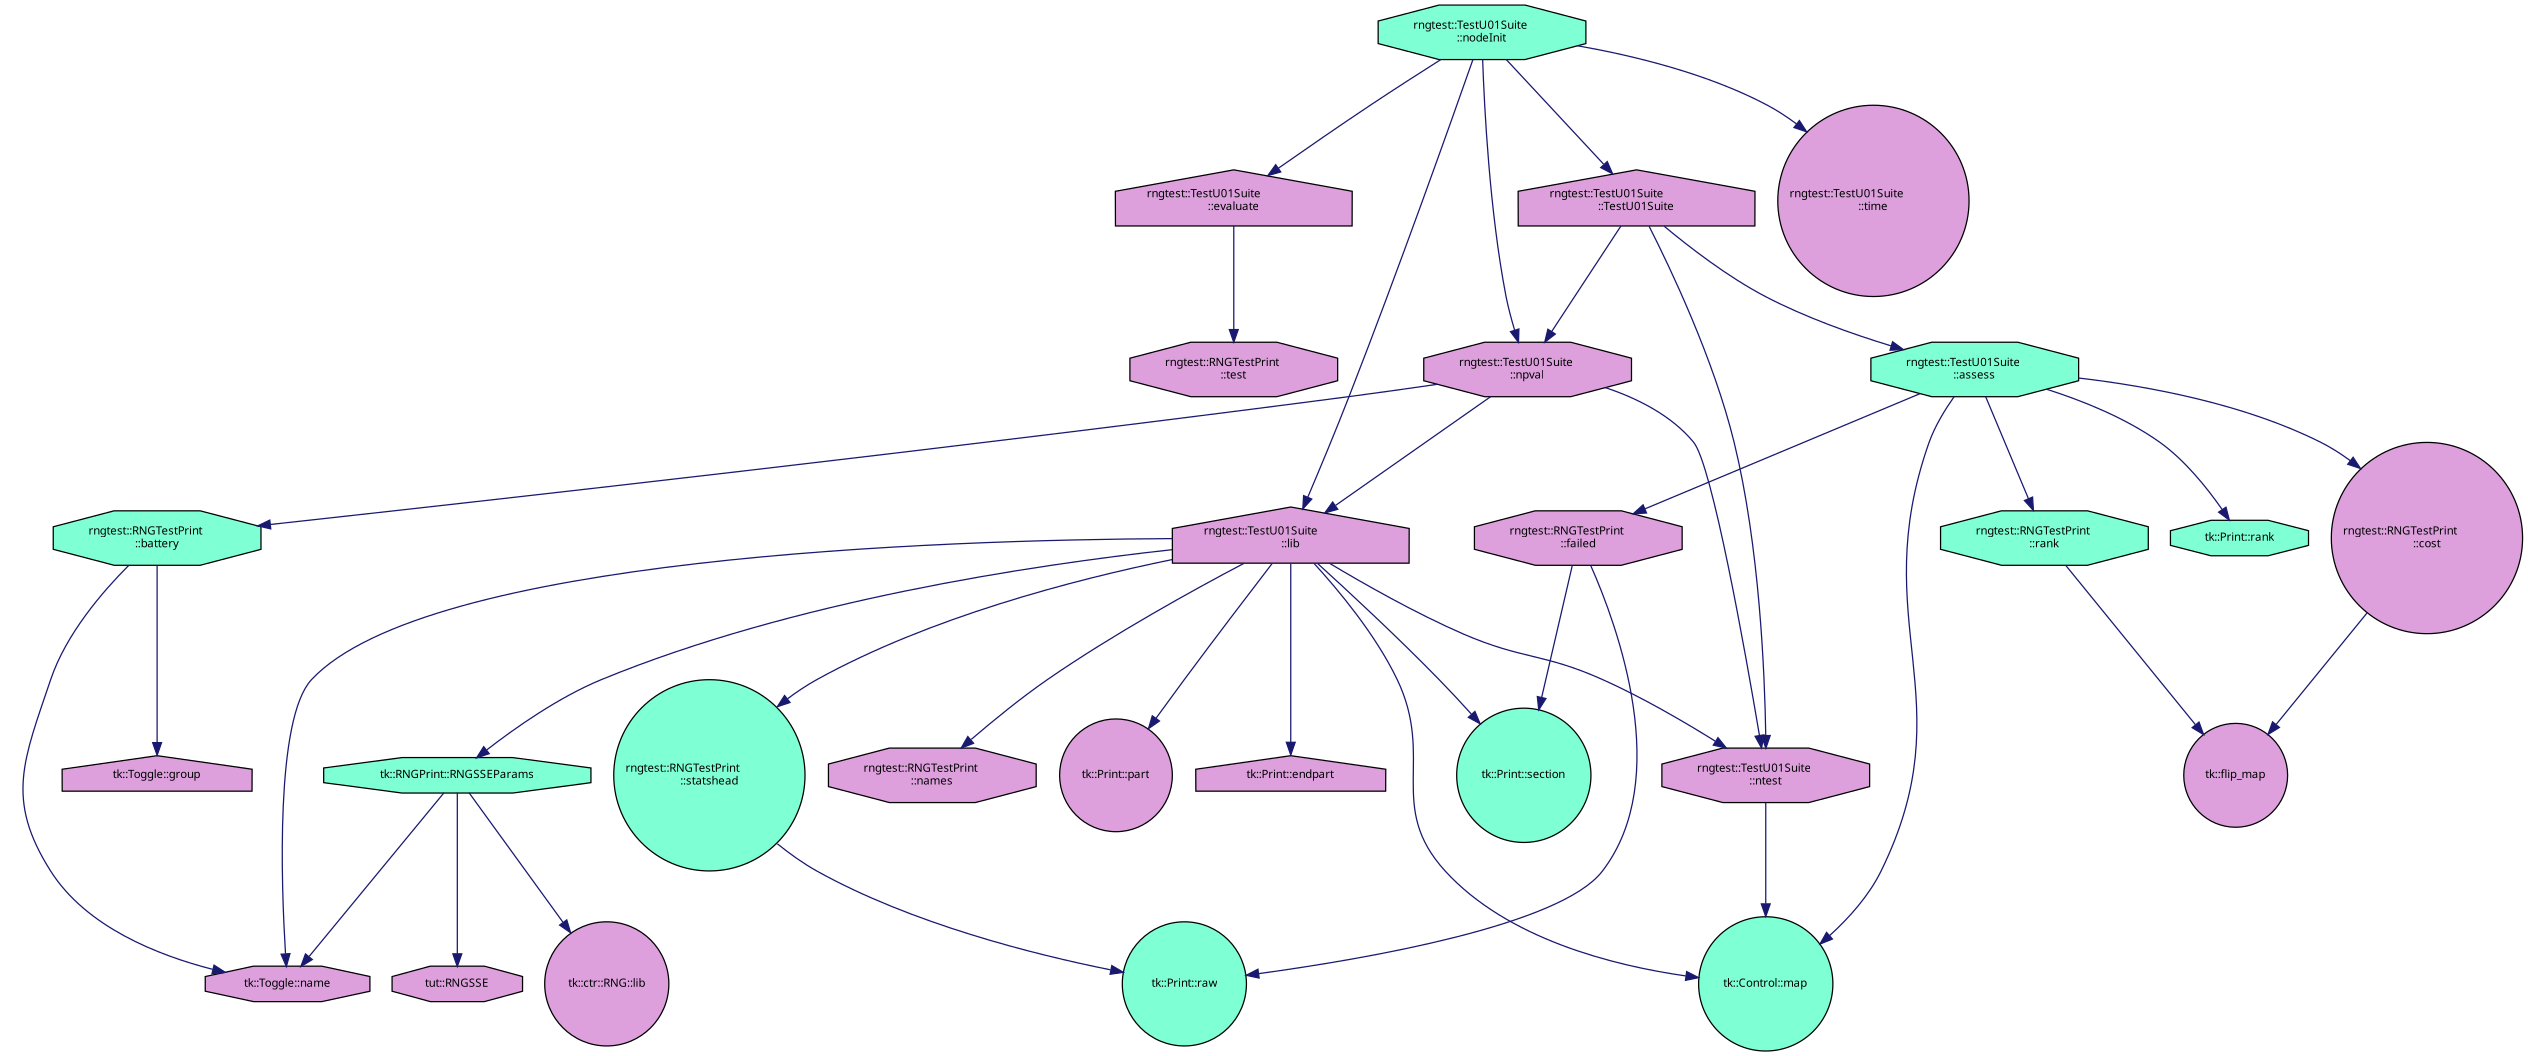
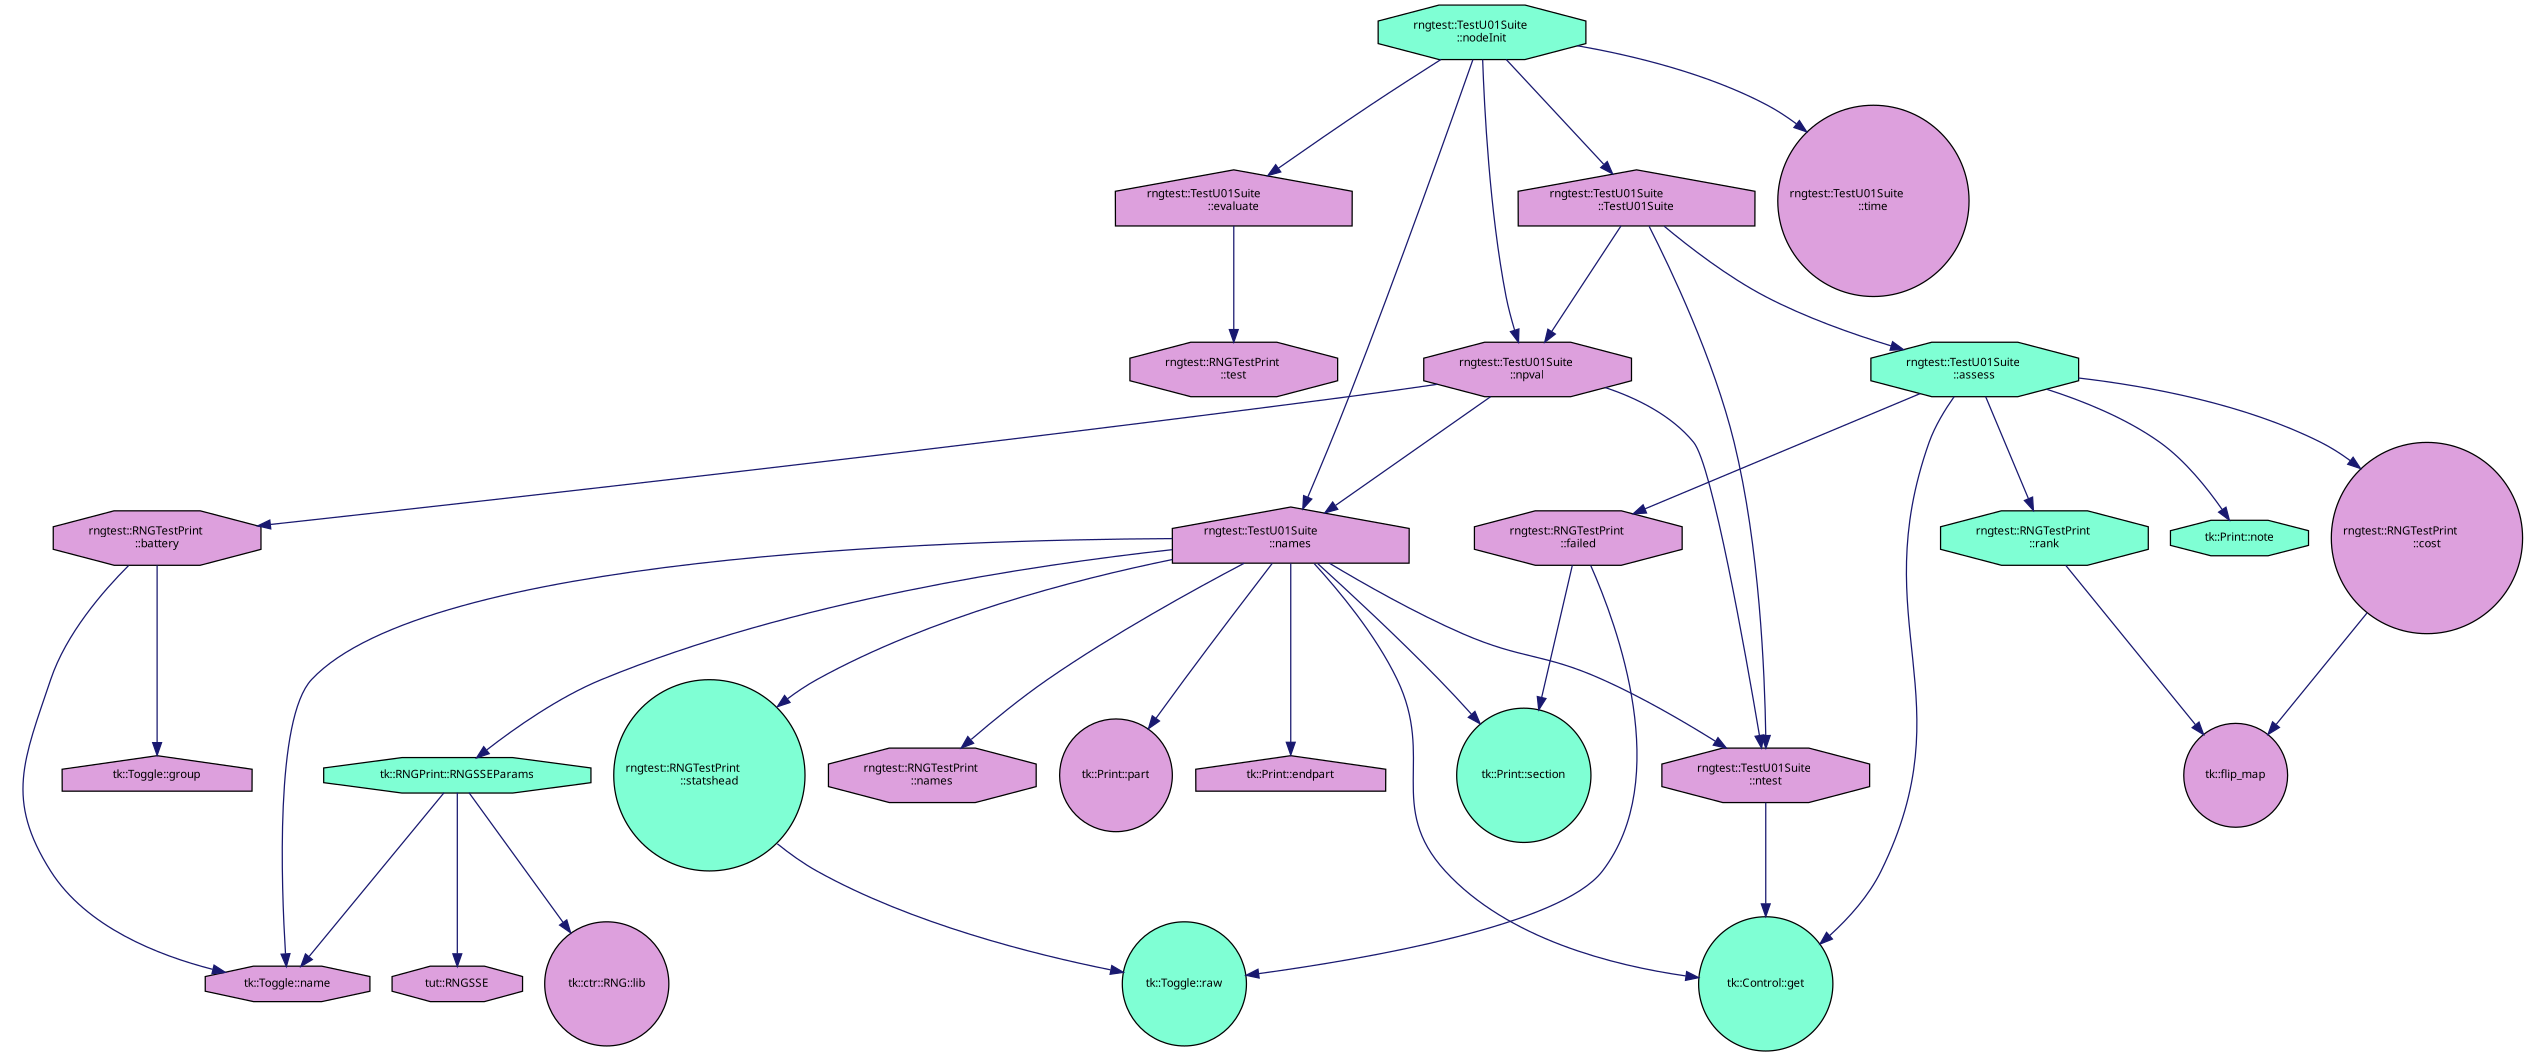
(157, 538) -> (157, 538)
(1291, 538) -> (1291, 538)
(2239, 538) -> (2239, 538)
(1184, 984) -> (1184, 984)
(1766, 984) -> (1766, 984)
